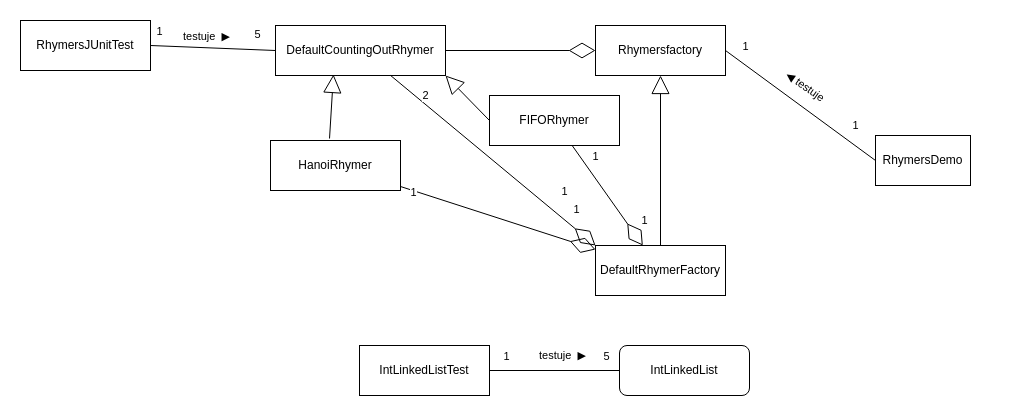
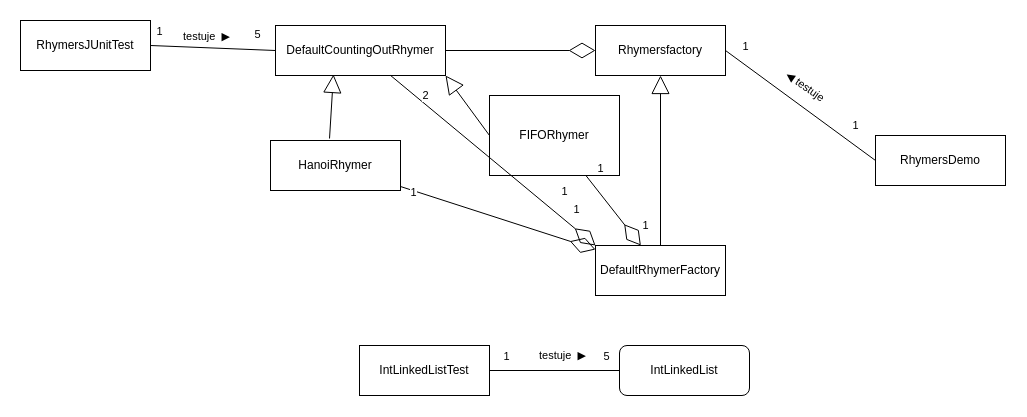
(555, 121) -> (555, 136)
(923, 161) -> (941, 161)
